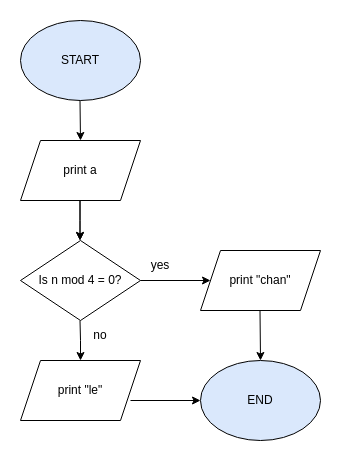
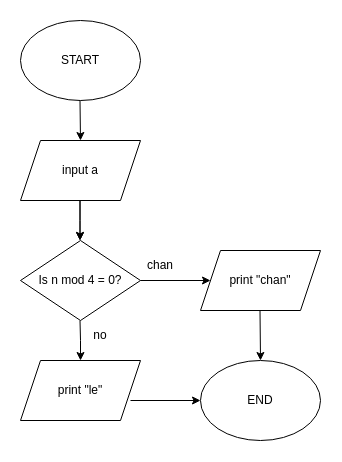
(81, 61) -> (81, 61)
(81, 171) -> (81, 171)
(161, 266) -> (161, 266)
(261, 401) -> (261, 401)
